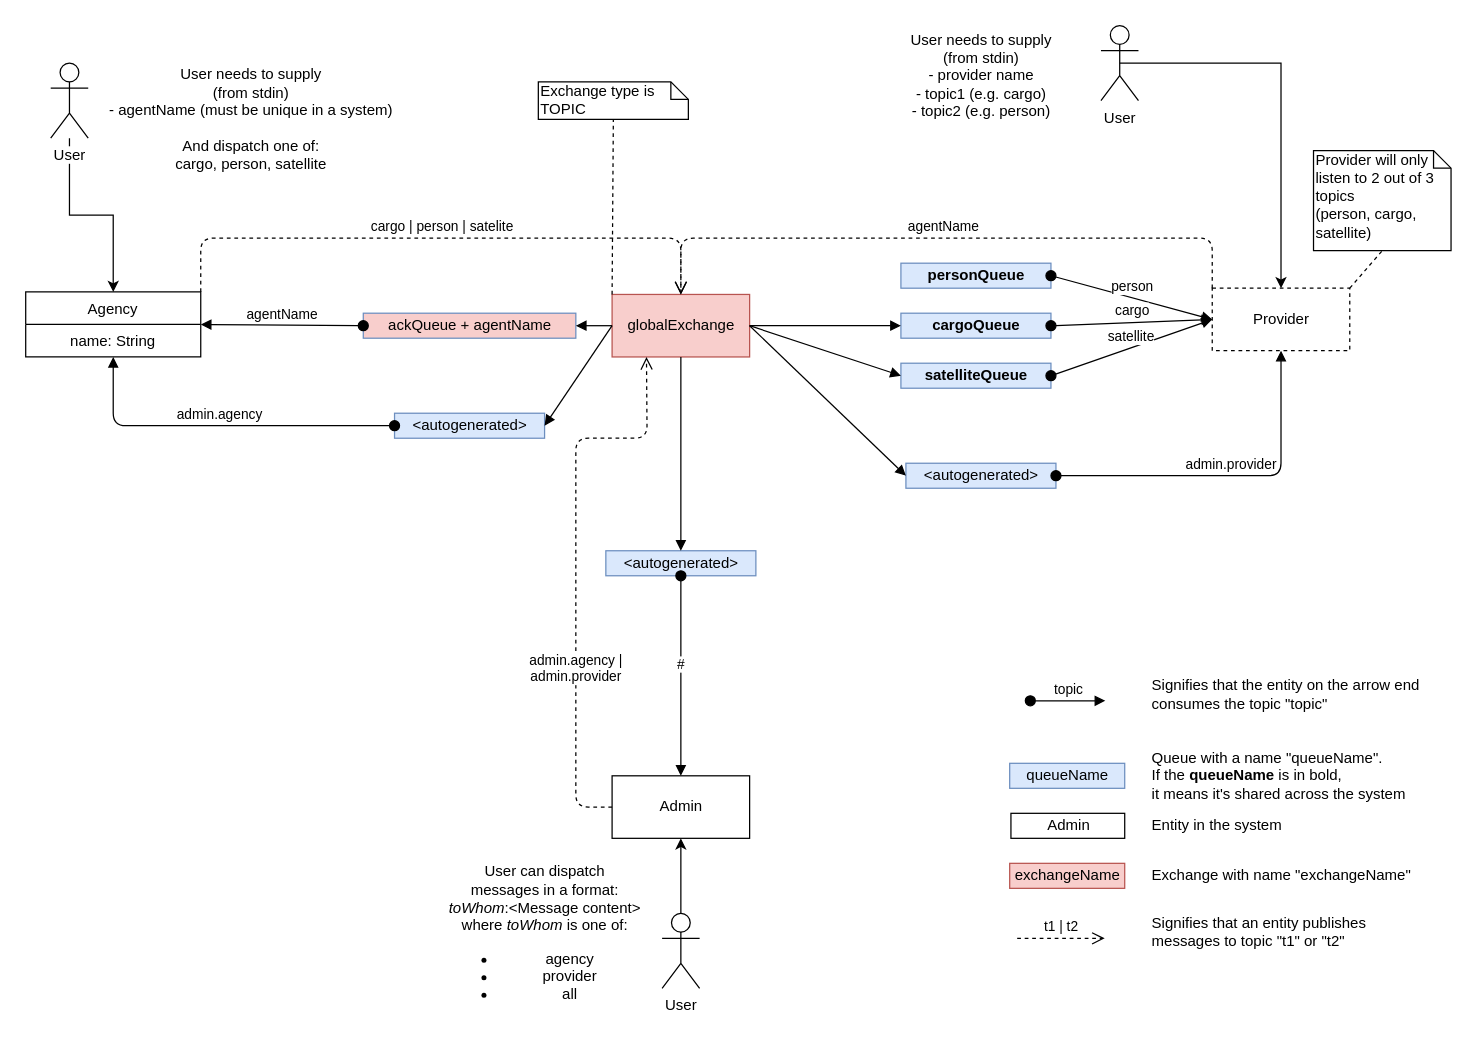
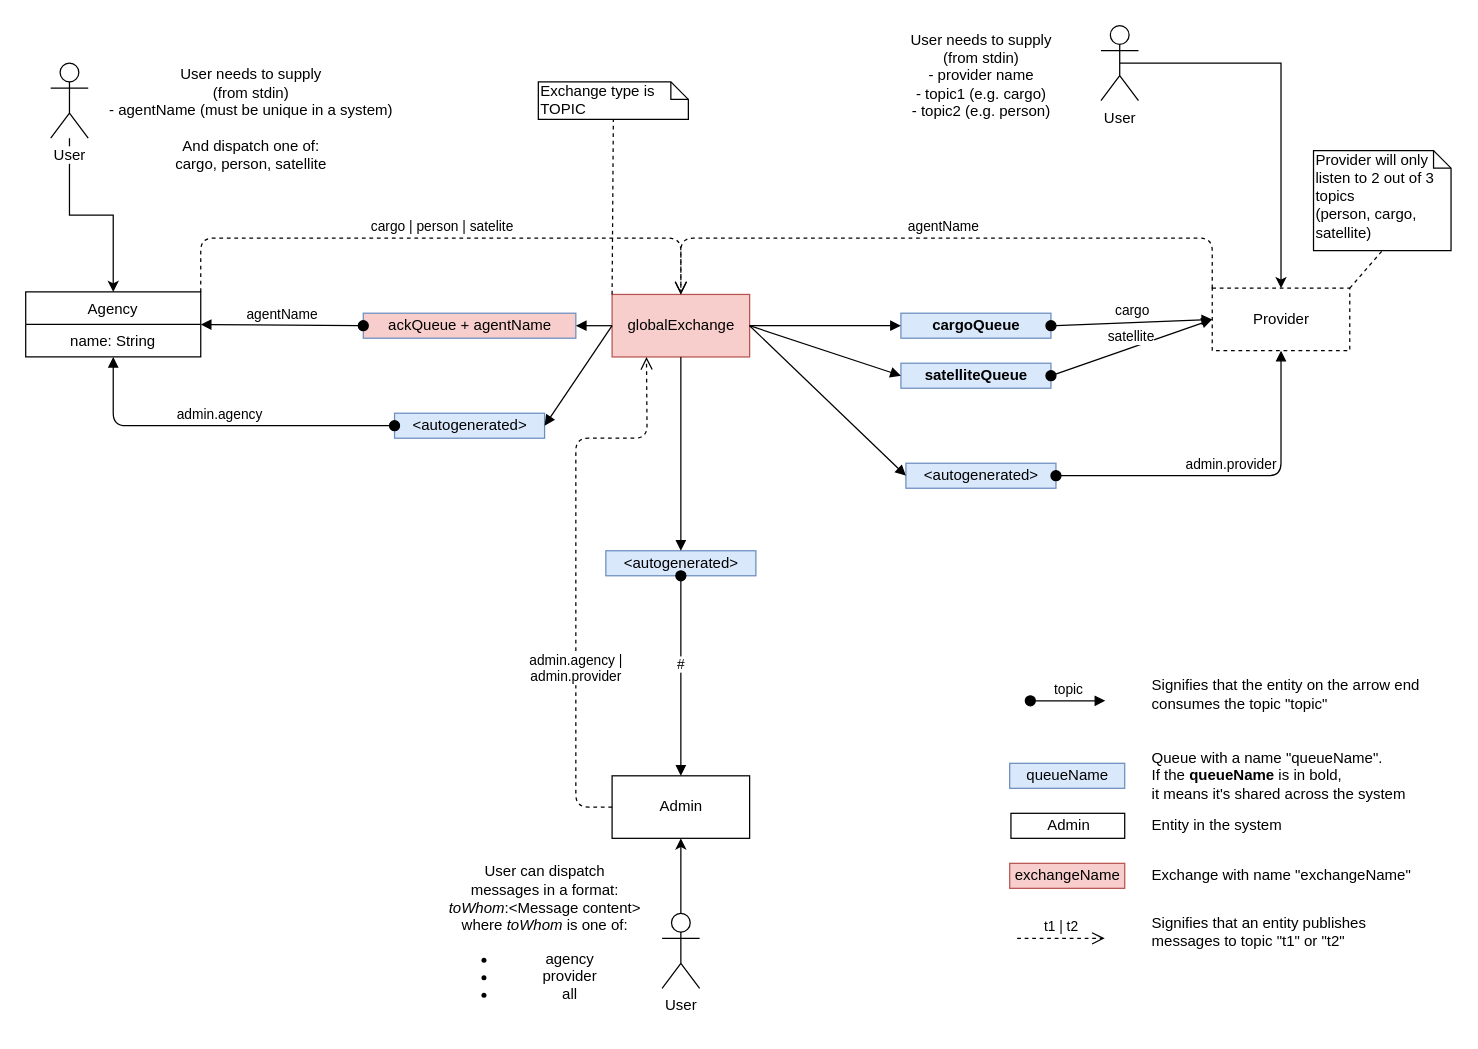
(976, 276) -> none
(1128, 297) -> none
